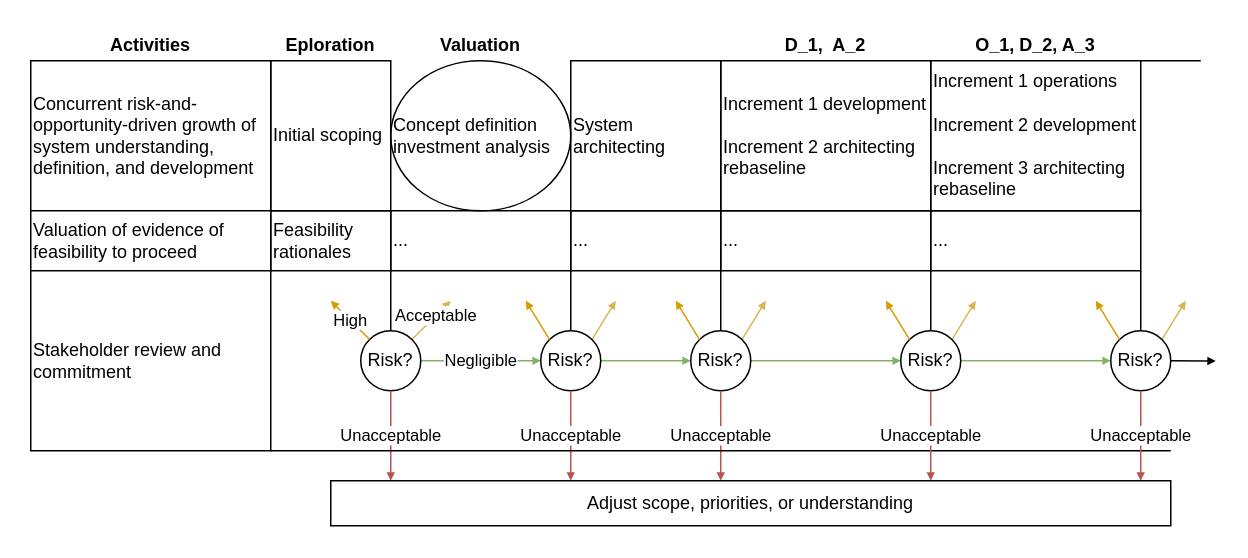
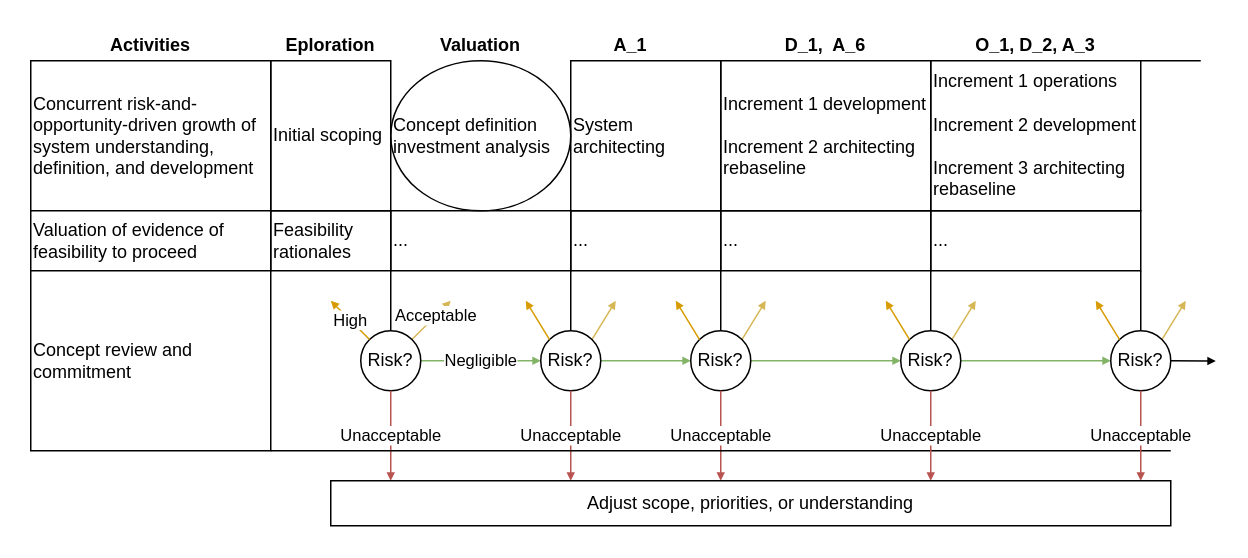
none -> (631, 46)
(826, 46) -> (826, 46)
(152, 361) -> (152, 361)
